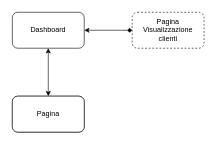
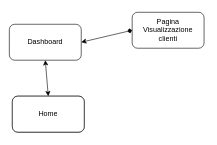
(48, 30) -> (45, 42)
(168, 30) -> (168, 30)
(48, 114) -> (48, 114)
